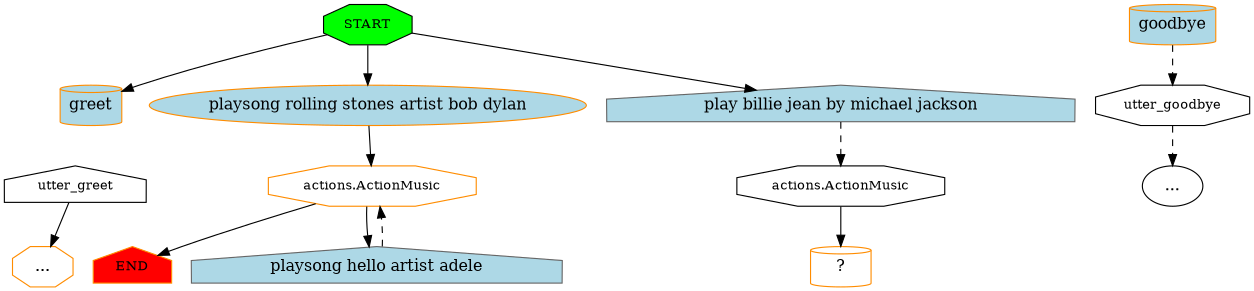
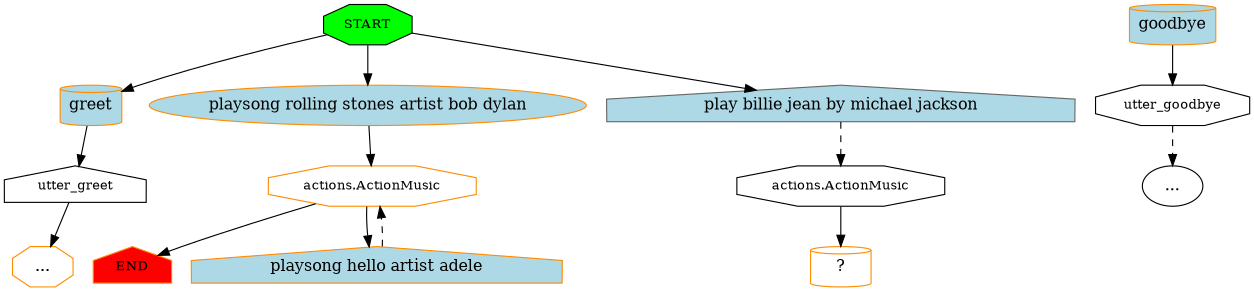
(1173, 60) -> (1173, 60)
none -> (84, 141)
(377, 267) -> (377, 267)
